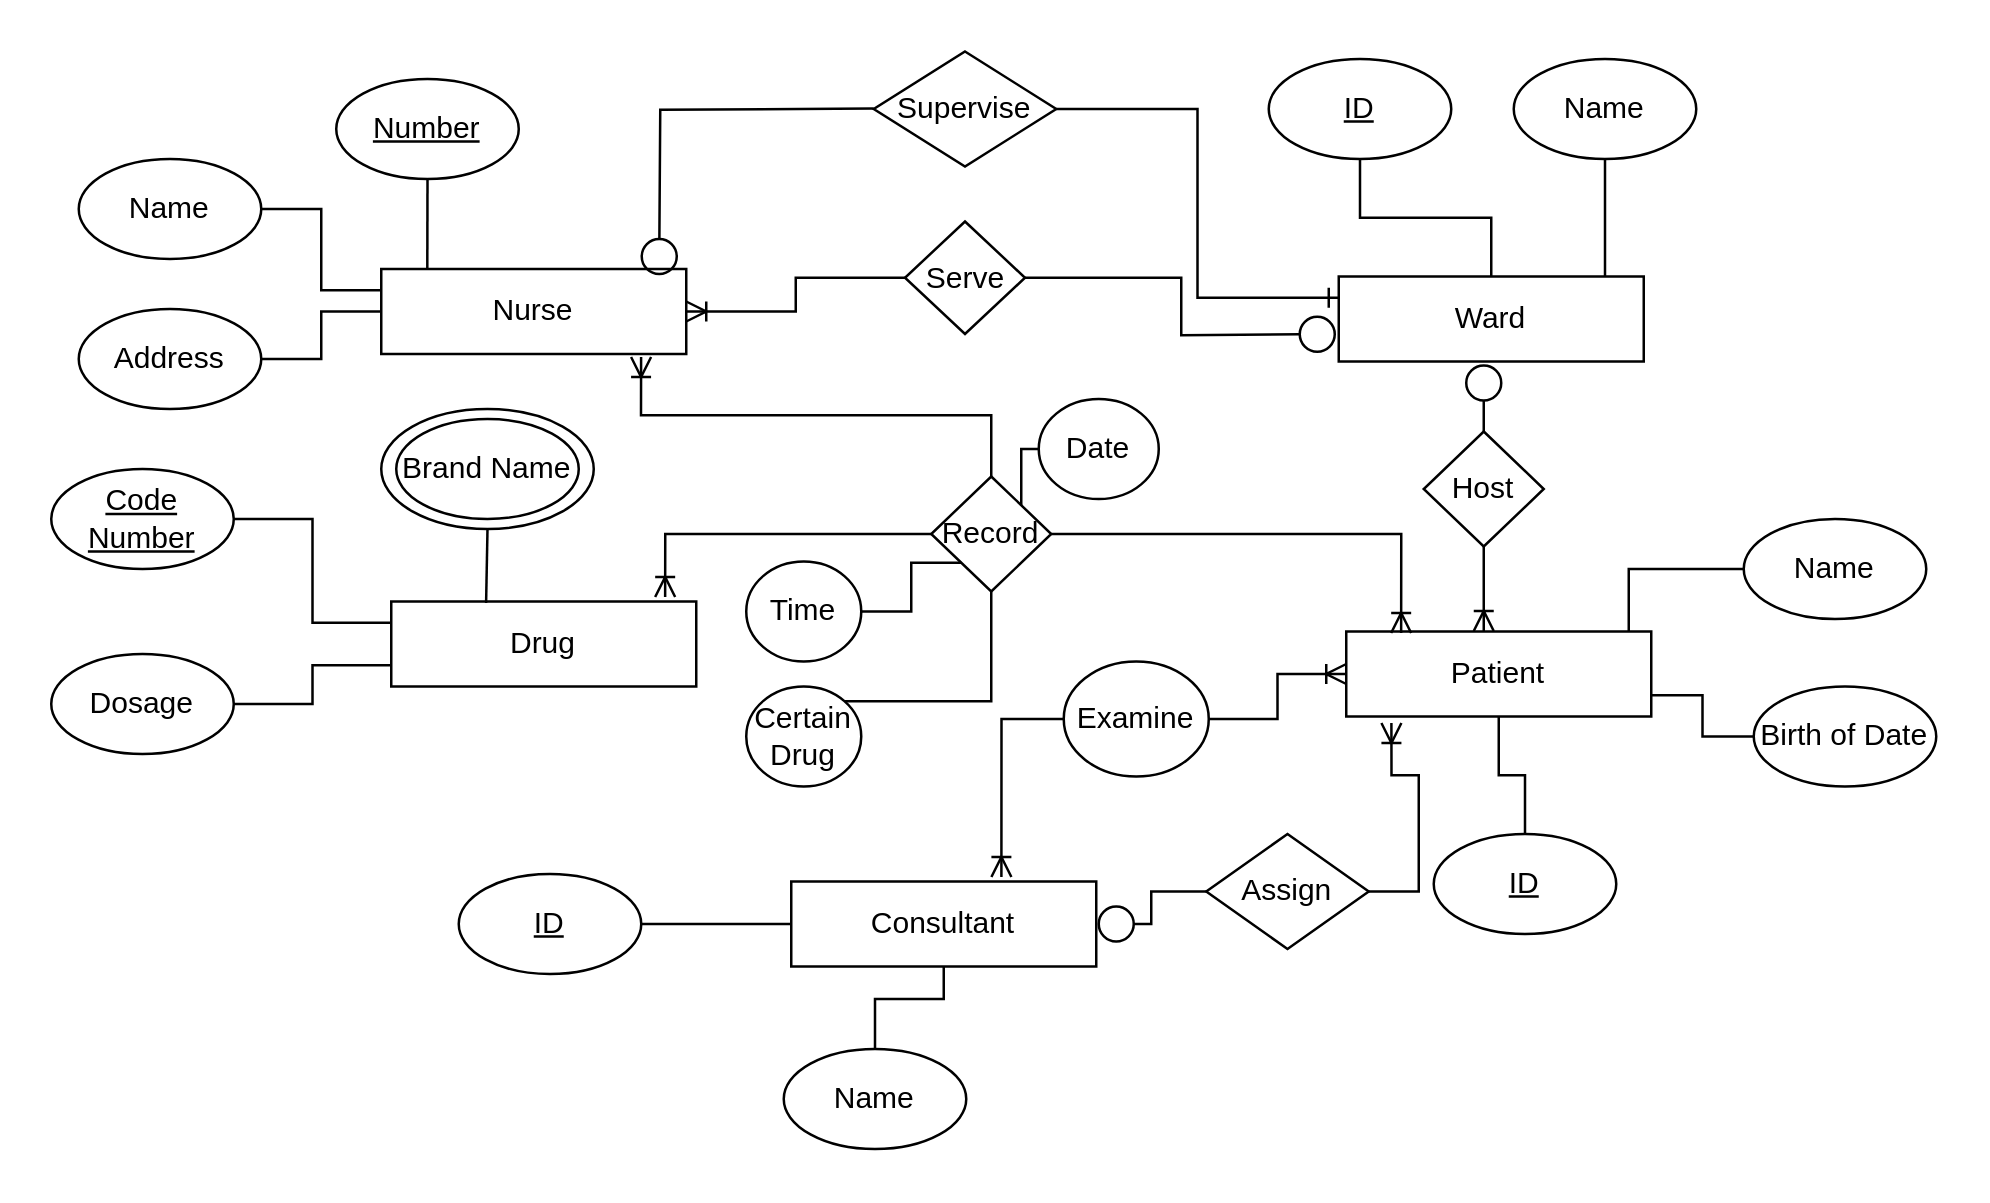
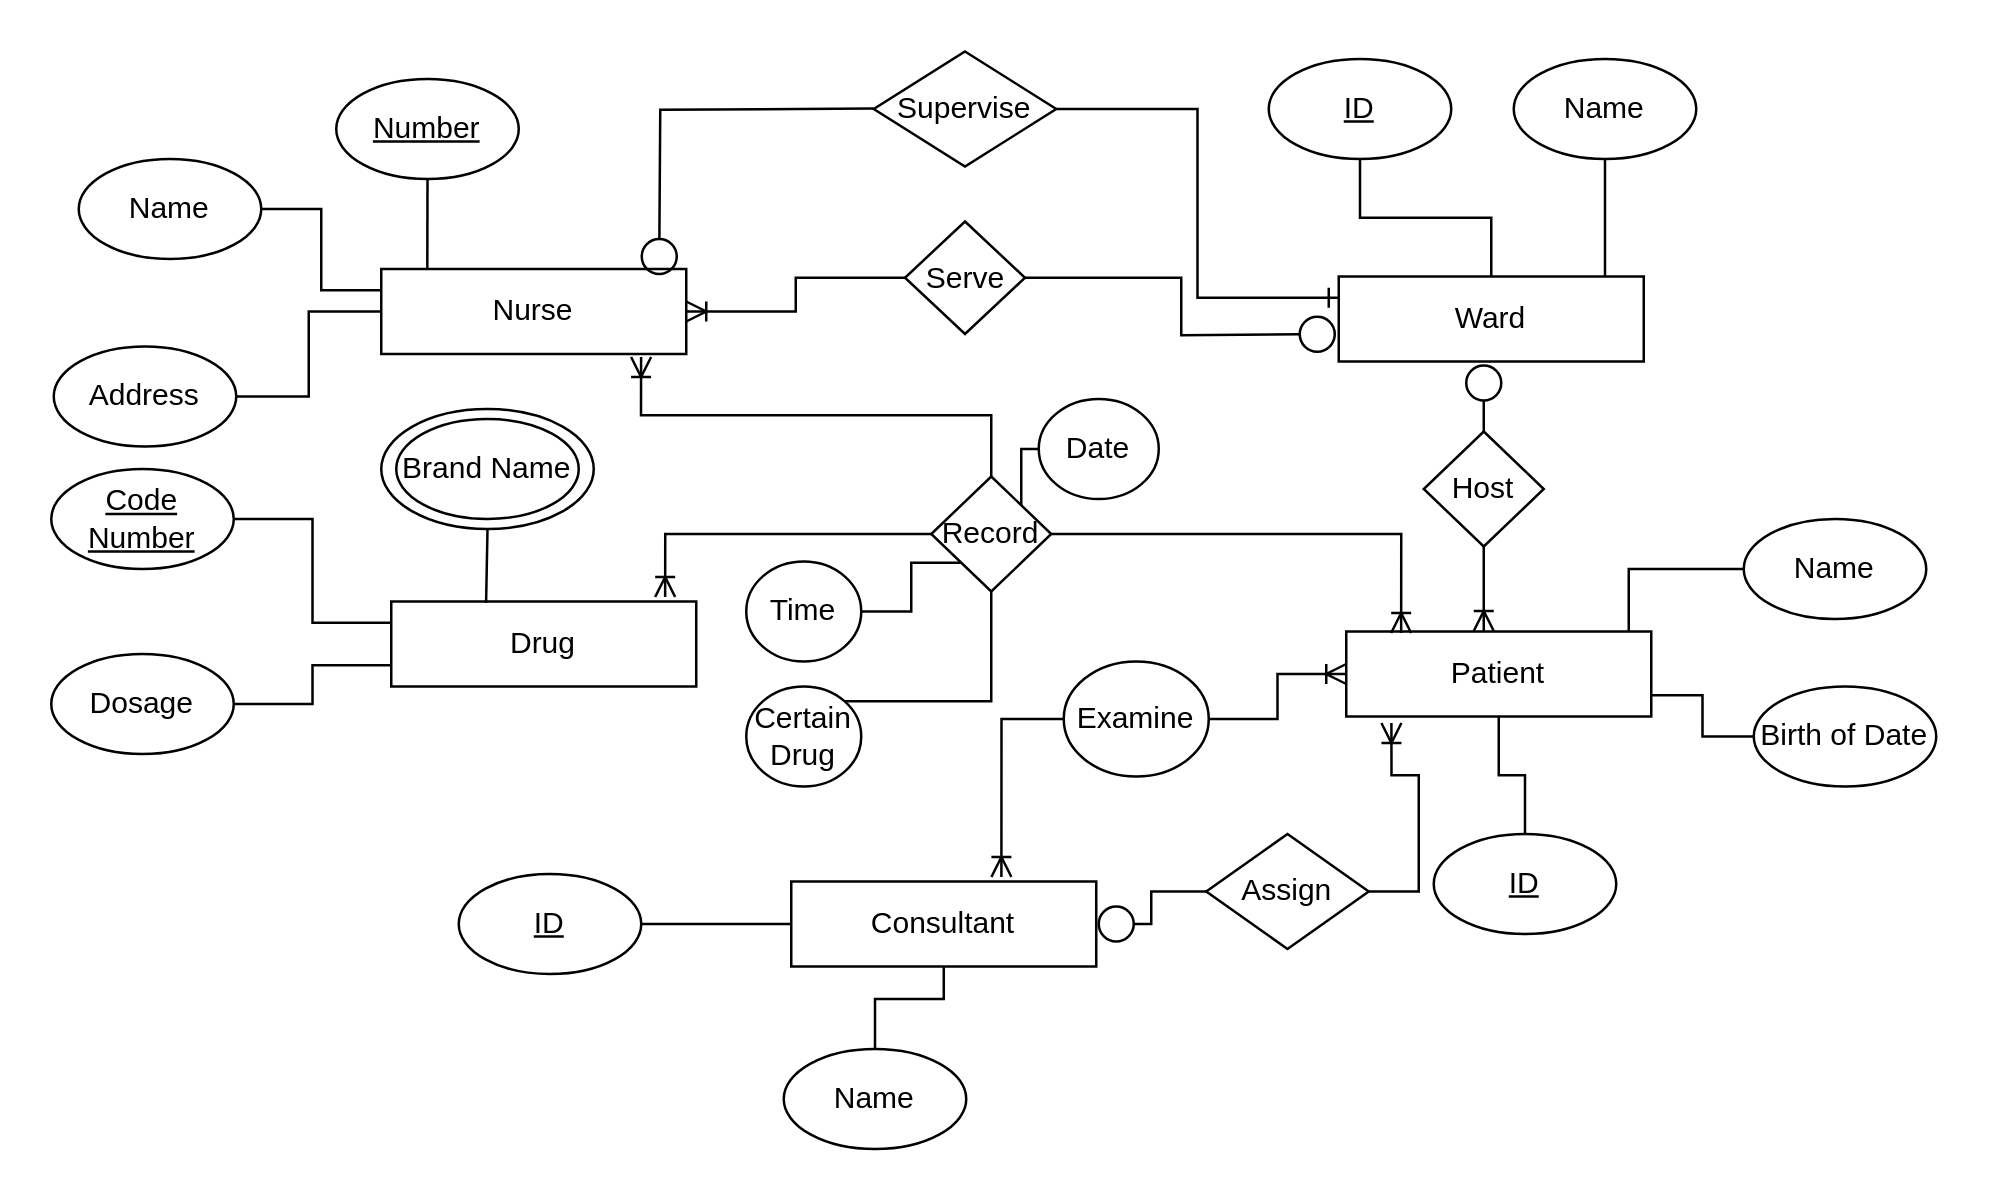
(170, 359) -> (145, 396)
